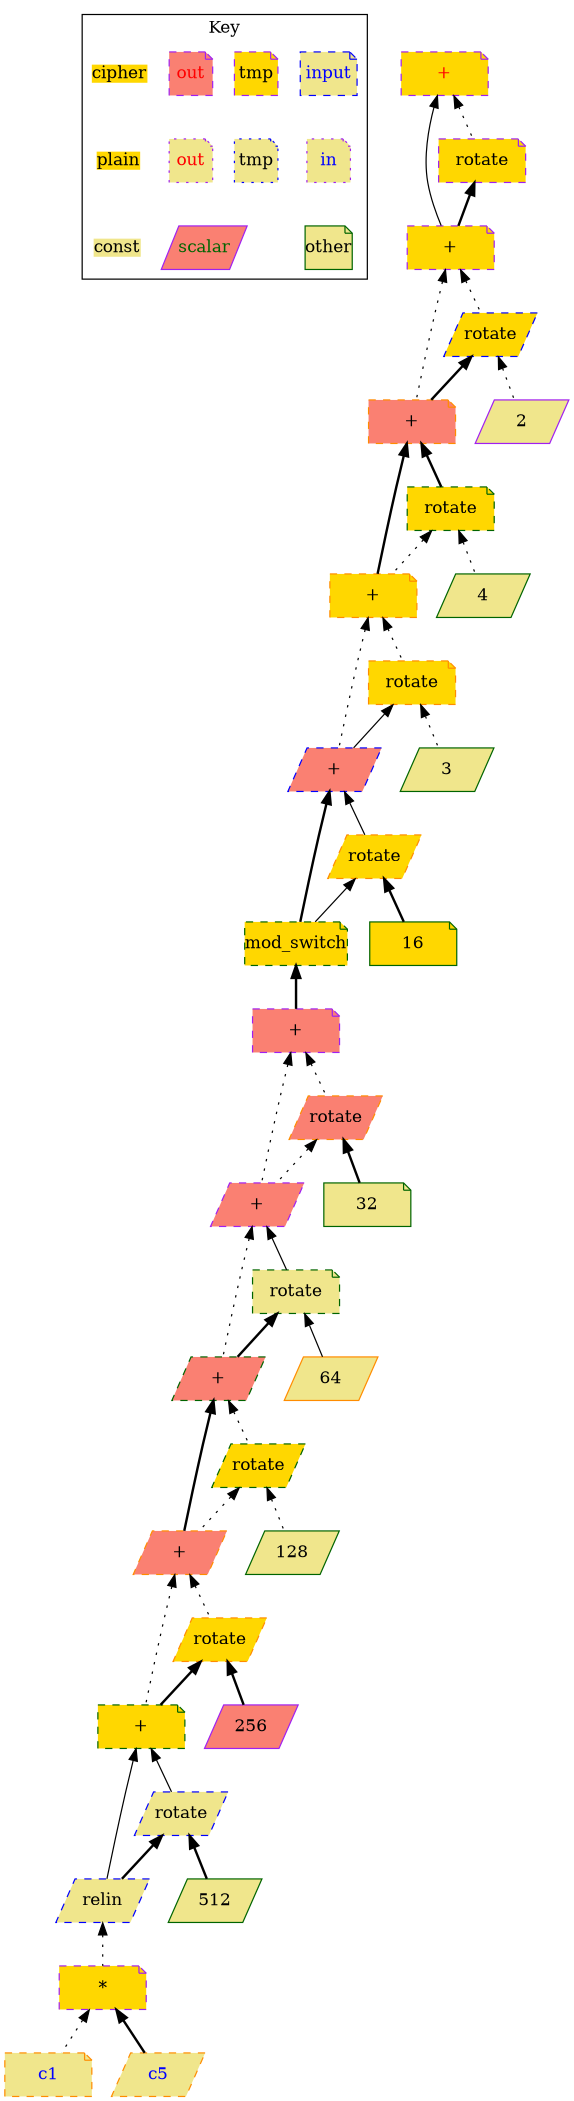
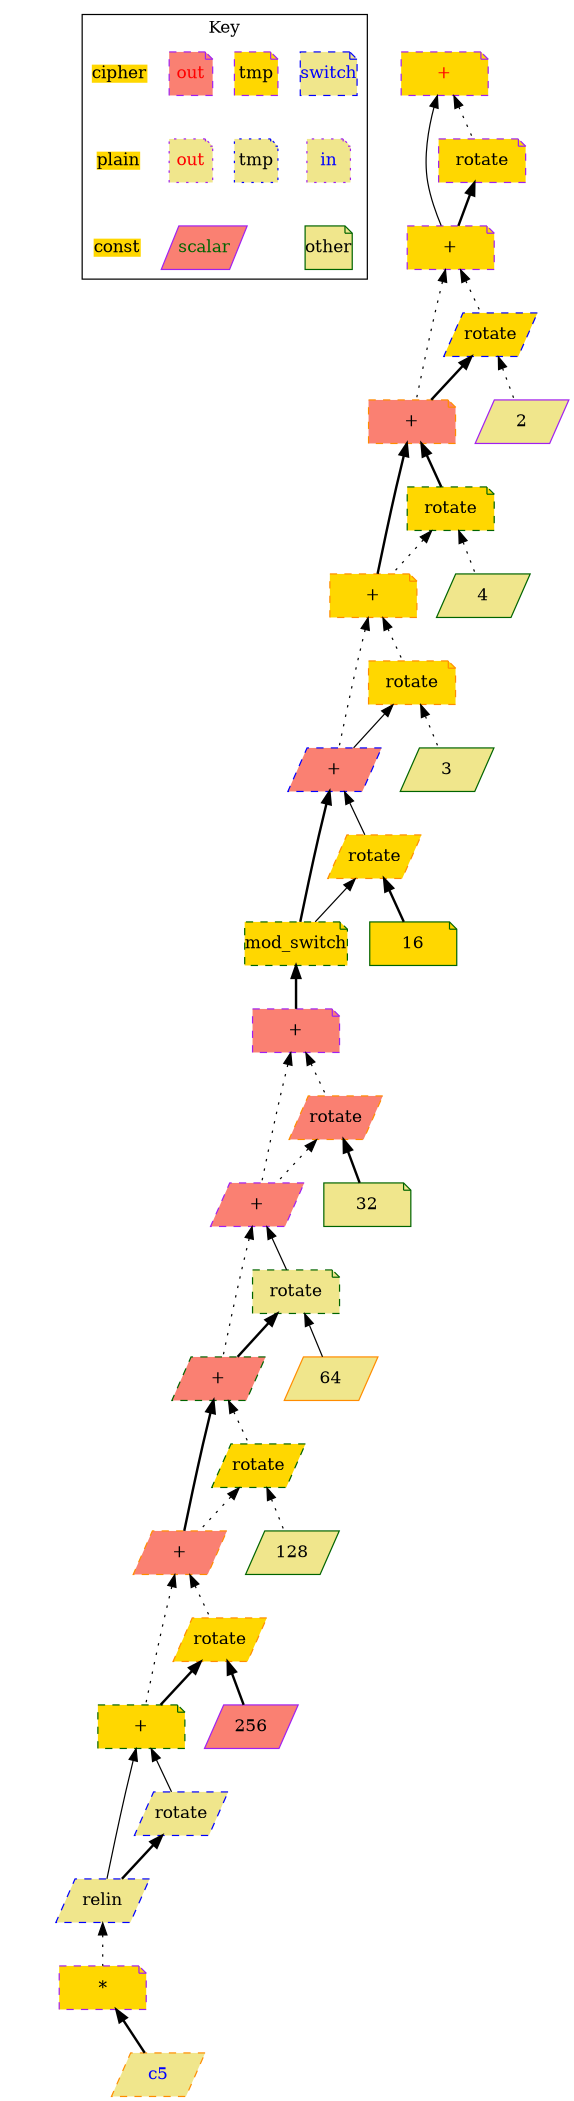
(329, 74) -> (329, 74)
(117, 248) -> (117, 248)
(215, 1901) -> none
(48, 2075) -> none
